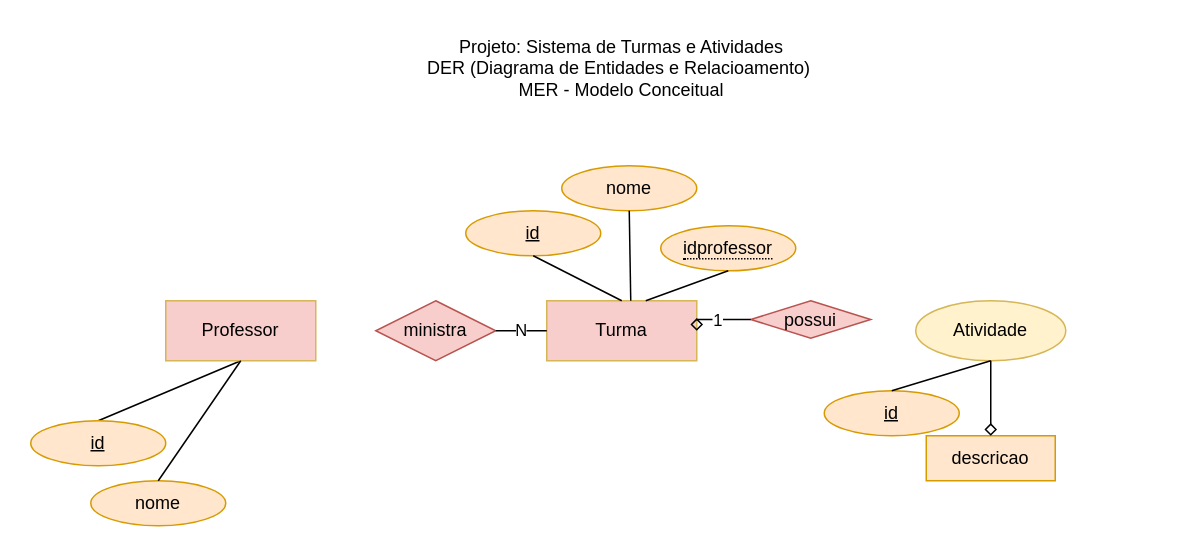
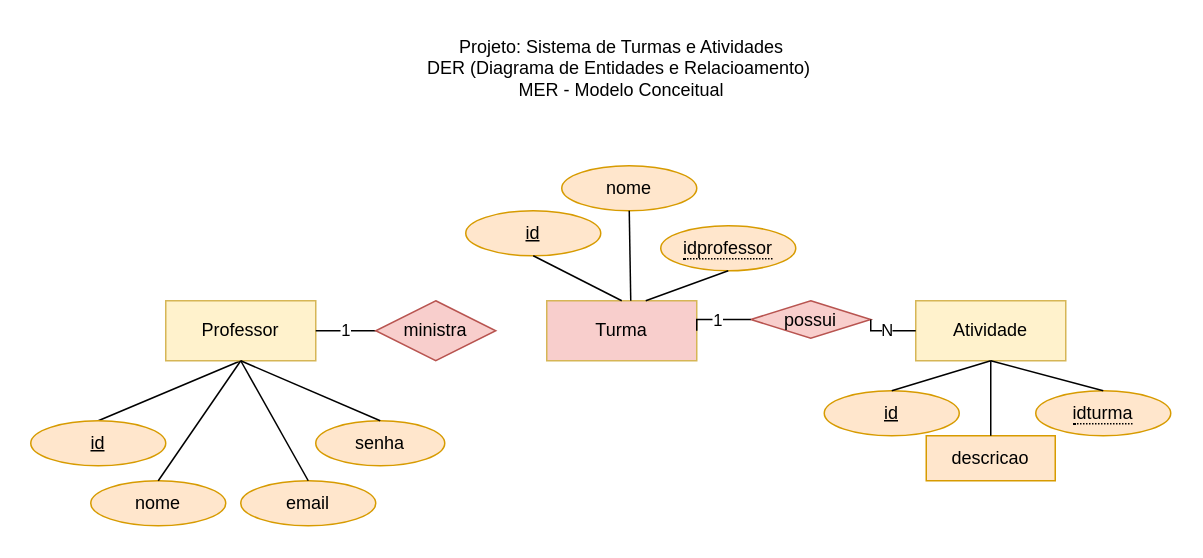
(699, 320) -> (697, 323)
(241, 331) -> (241, 331)
none -> (346, 331)
(522, 331) -> none
none -> (888, 331)
(991, 331) -> (991, 331)
none -> (1048, 376)
none -> (312, 391)
none -> (1103, 413)
none -> (275, 422)
(991, 423) -> (991, 429)
none -> (380, 443)
none -> (308, 503)
